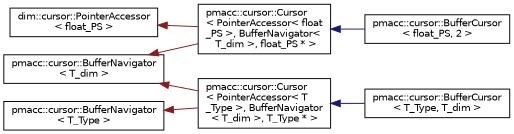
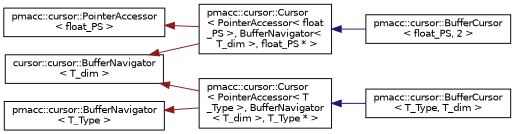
(84, 22) -> (84, 22)
(84, 69) -> (84, 69)
